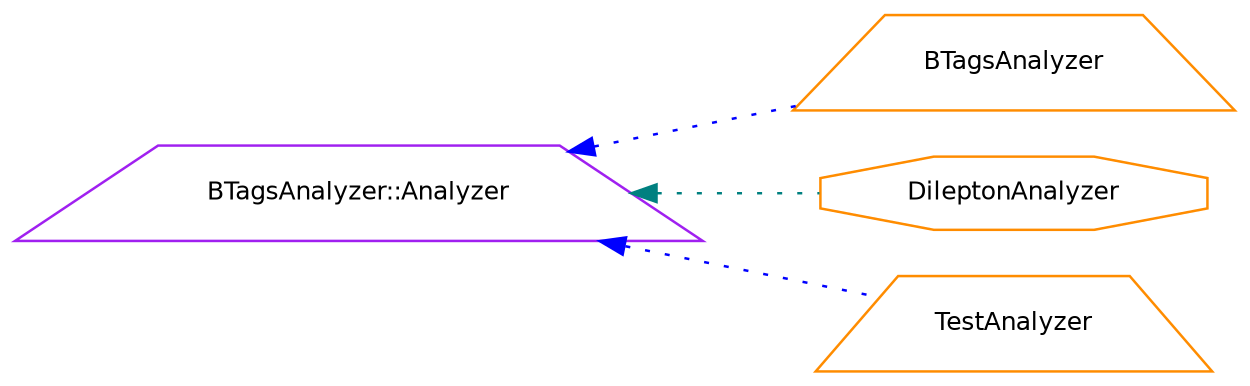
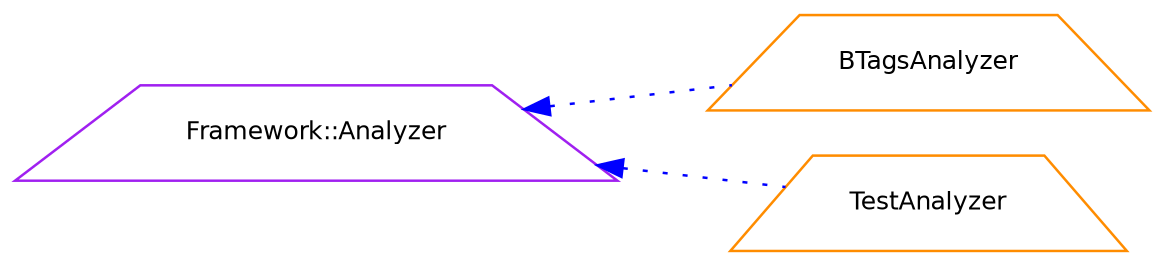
(359, 193) -> (316, 133)
(1014, 193) -> none
